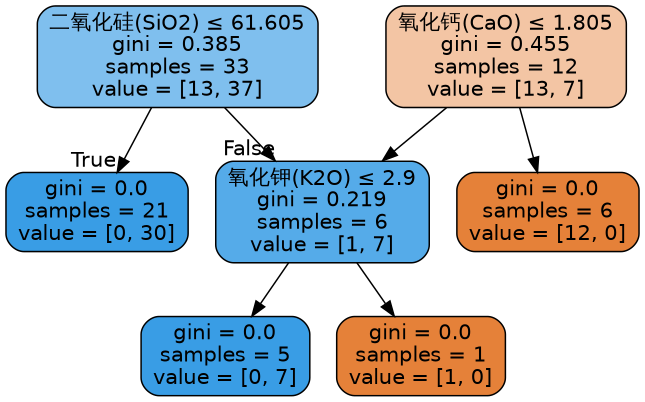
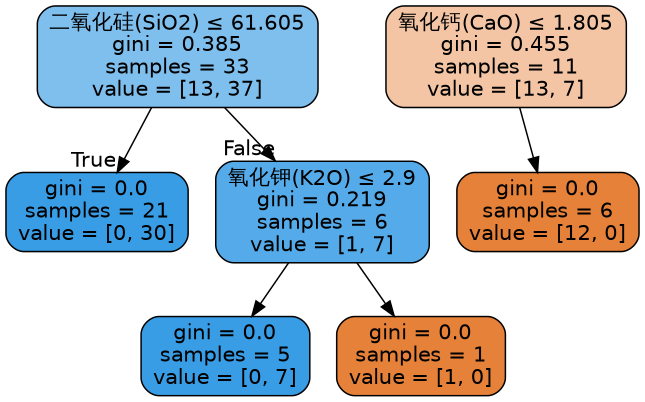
(506, 67) -> (506, 67)
(420, 129) -> none
